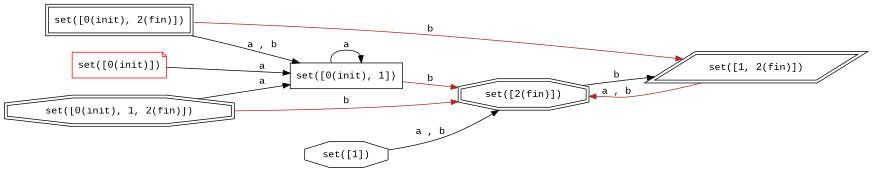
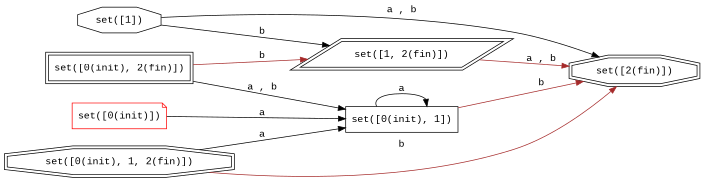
(615, 81) -> (242, 35)
